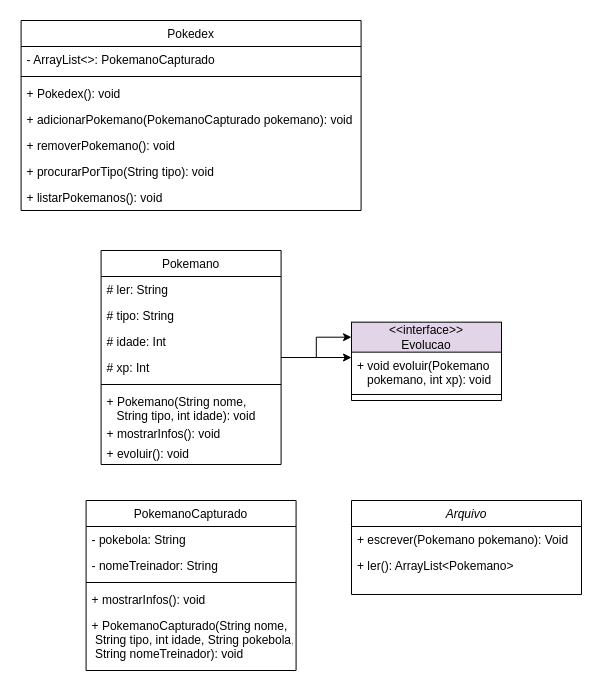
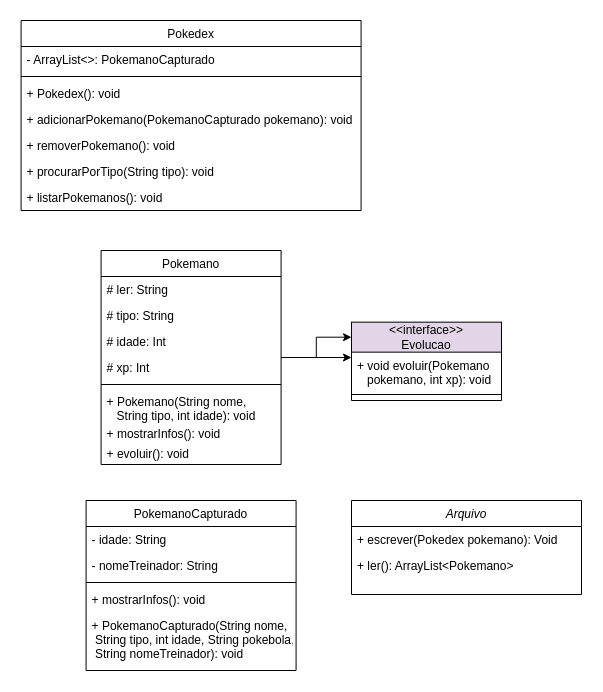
(144, 540) -> (134, 540)
(467, 540) -> (463, 540)
